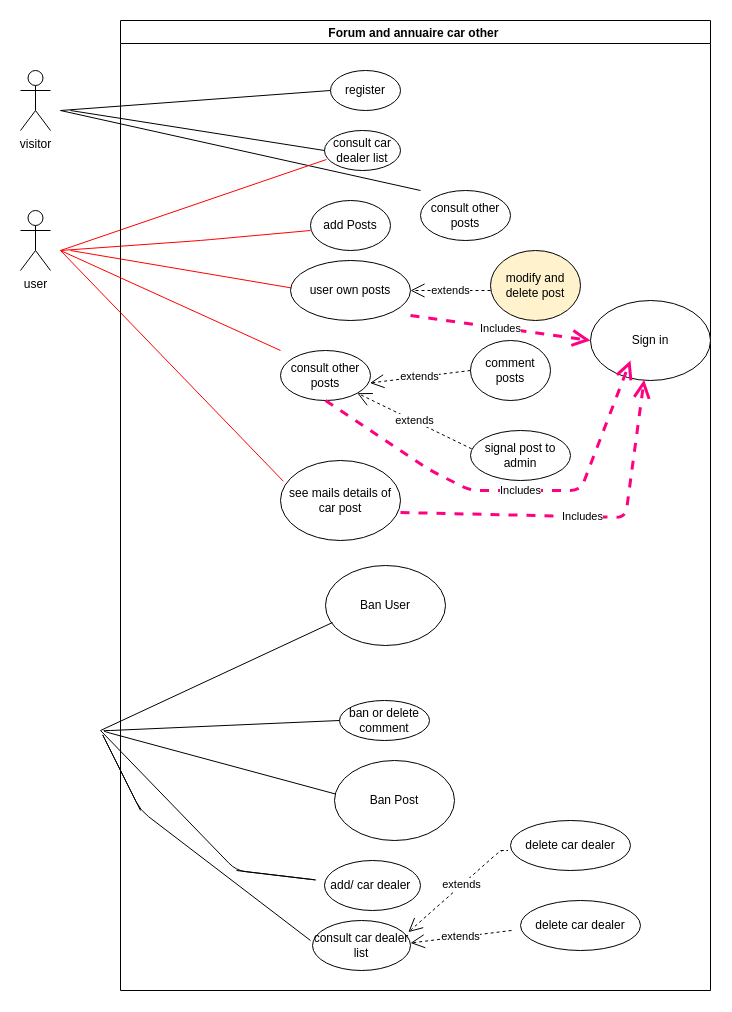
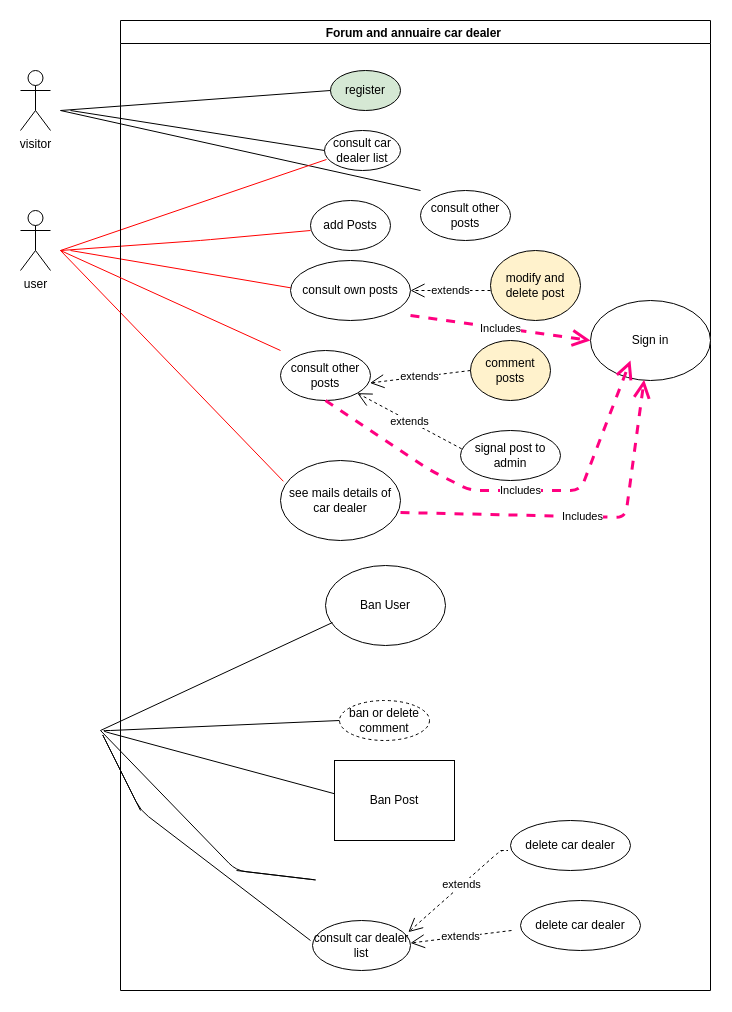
(415, 33) -> (415, 33)
(366, 91) -> (366, 91)
(351, 291) -> (351, 291)
(511, 371) -> (511, 371)
(521, 456) -> (511, 456)
(341, 501) -> (341, 501)
(385, 721) -> (385, 721)
(395, 801) -> (395, 801)
(373, 886) -> none
